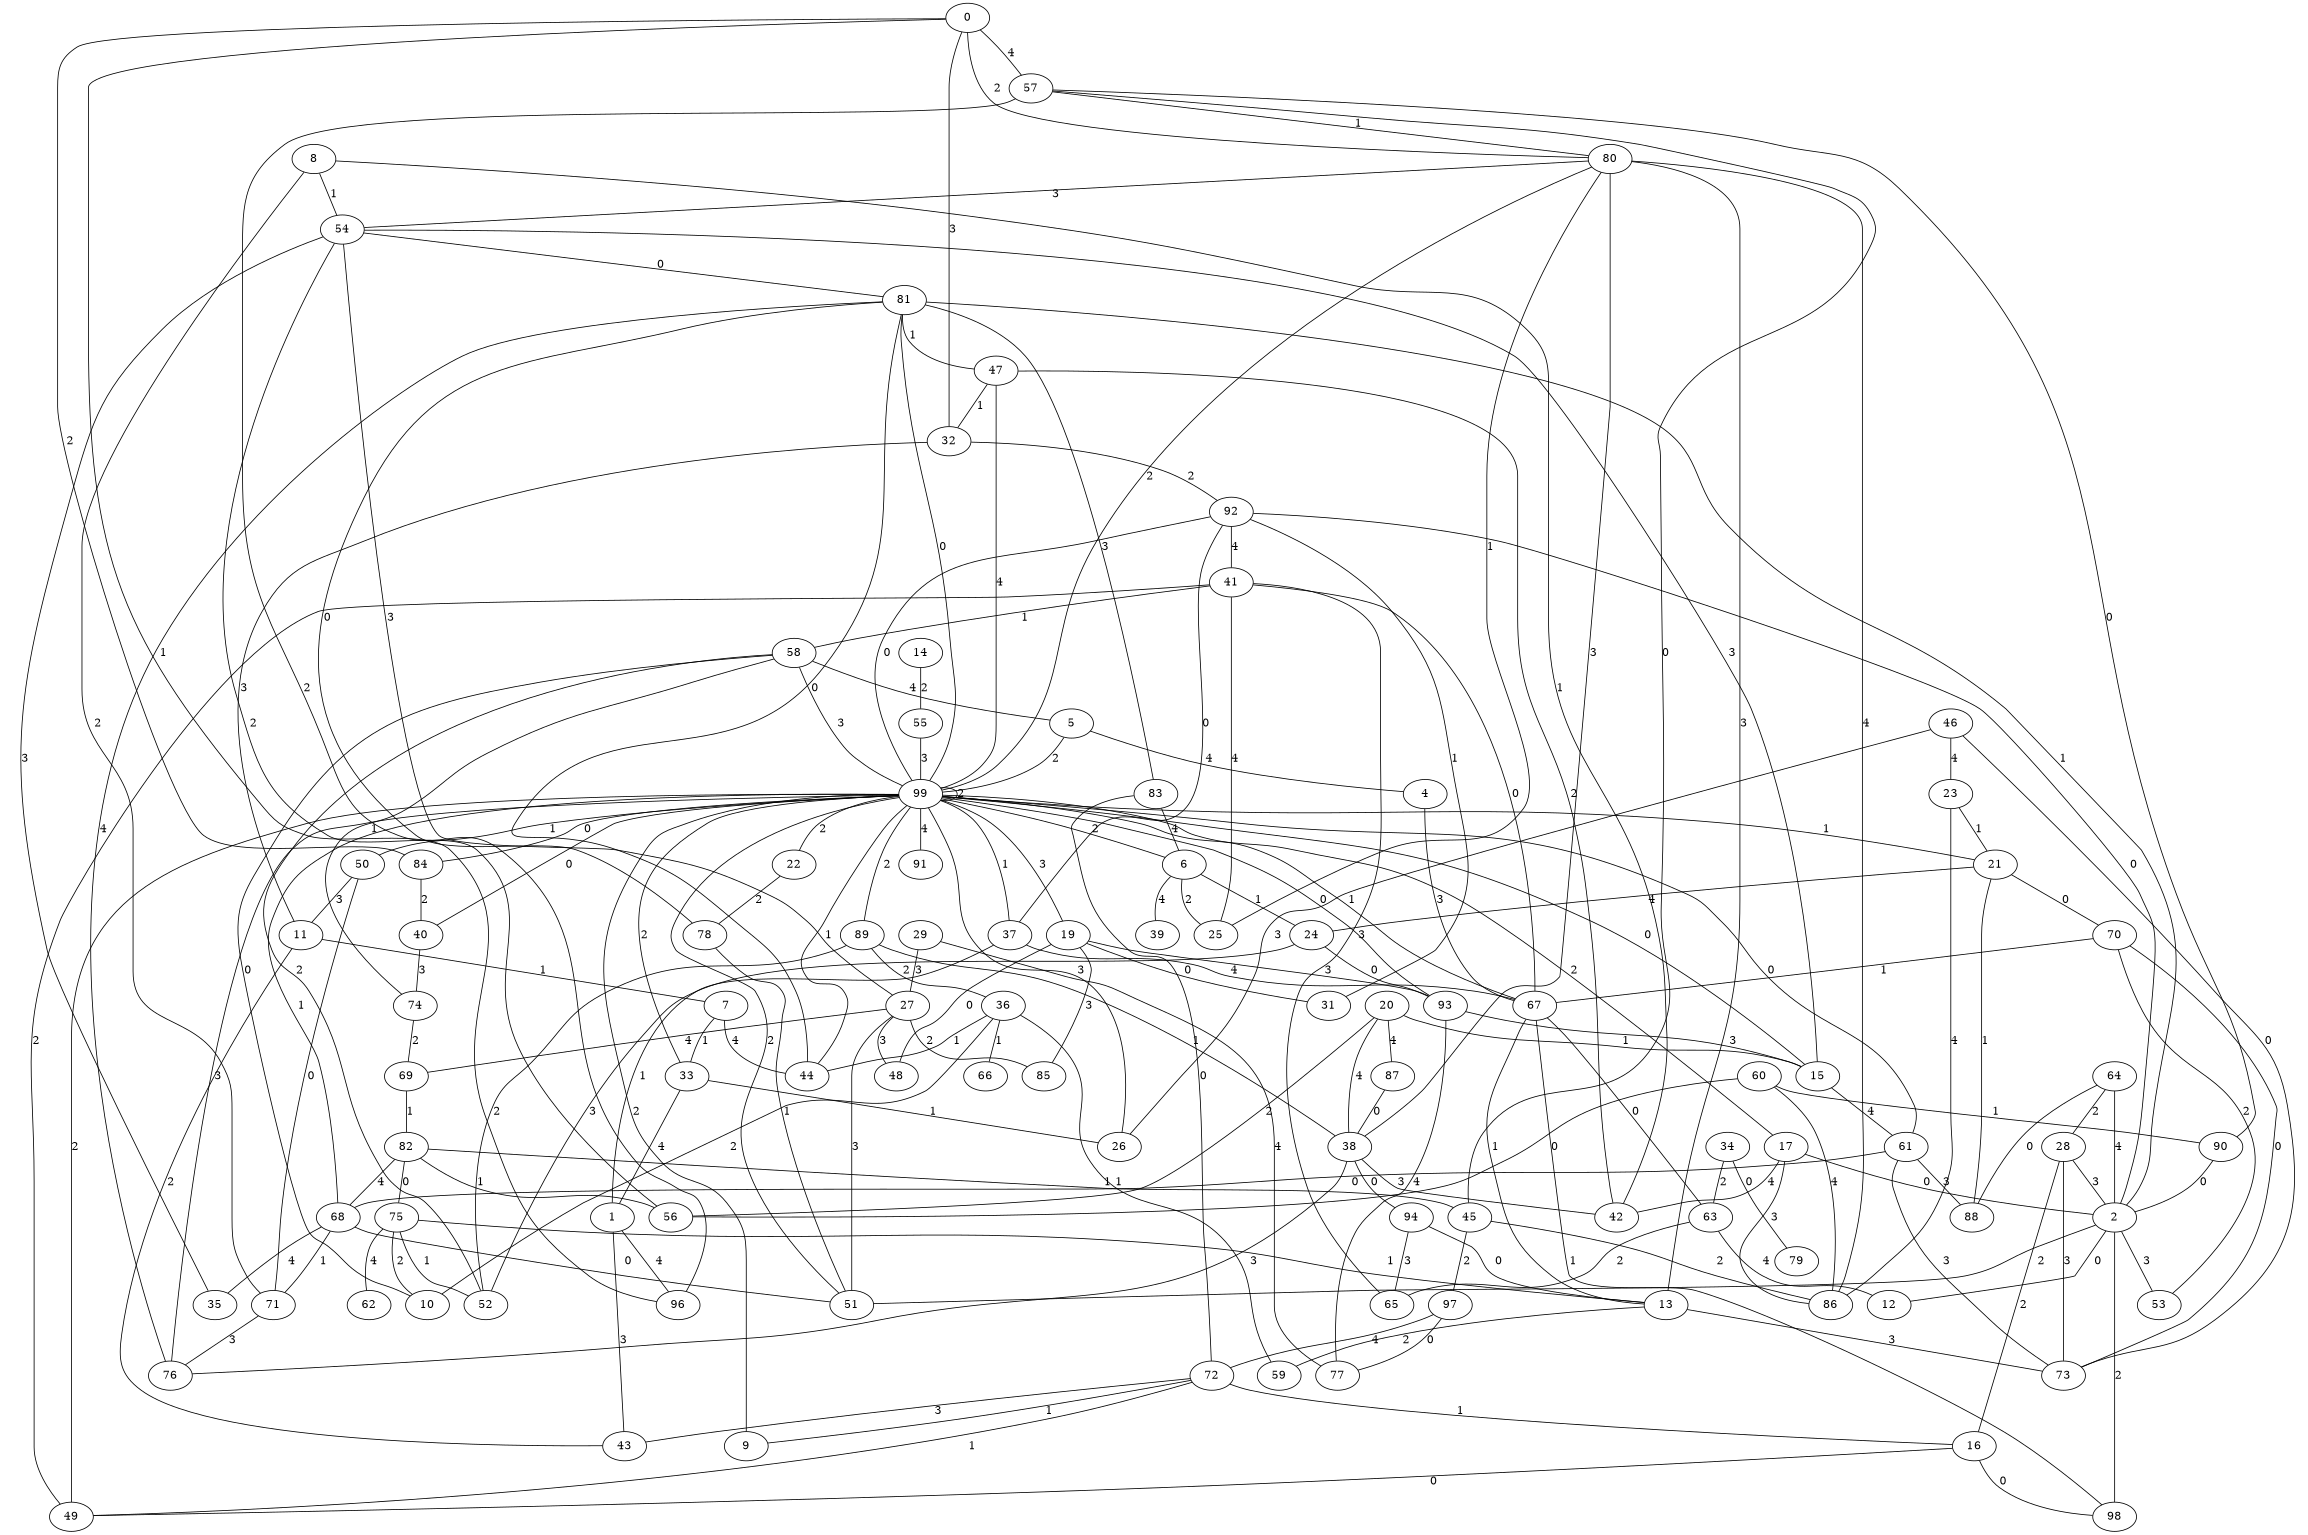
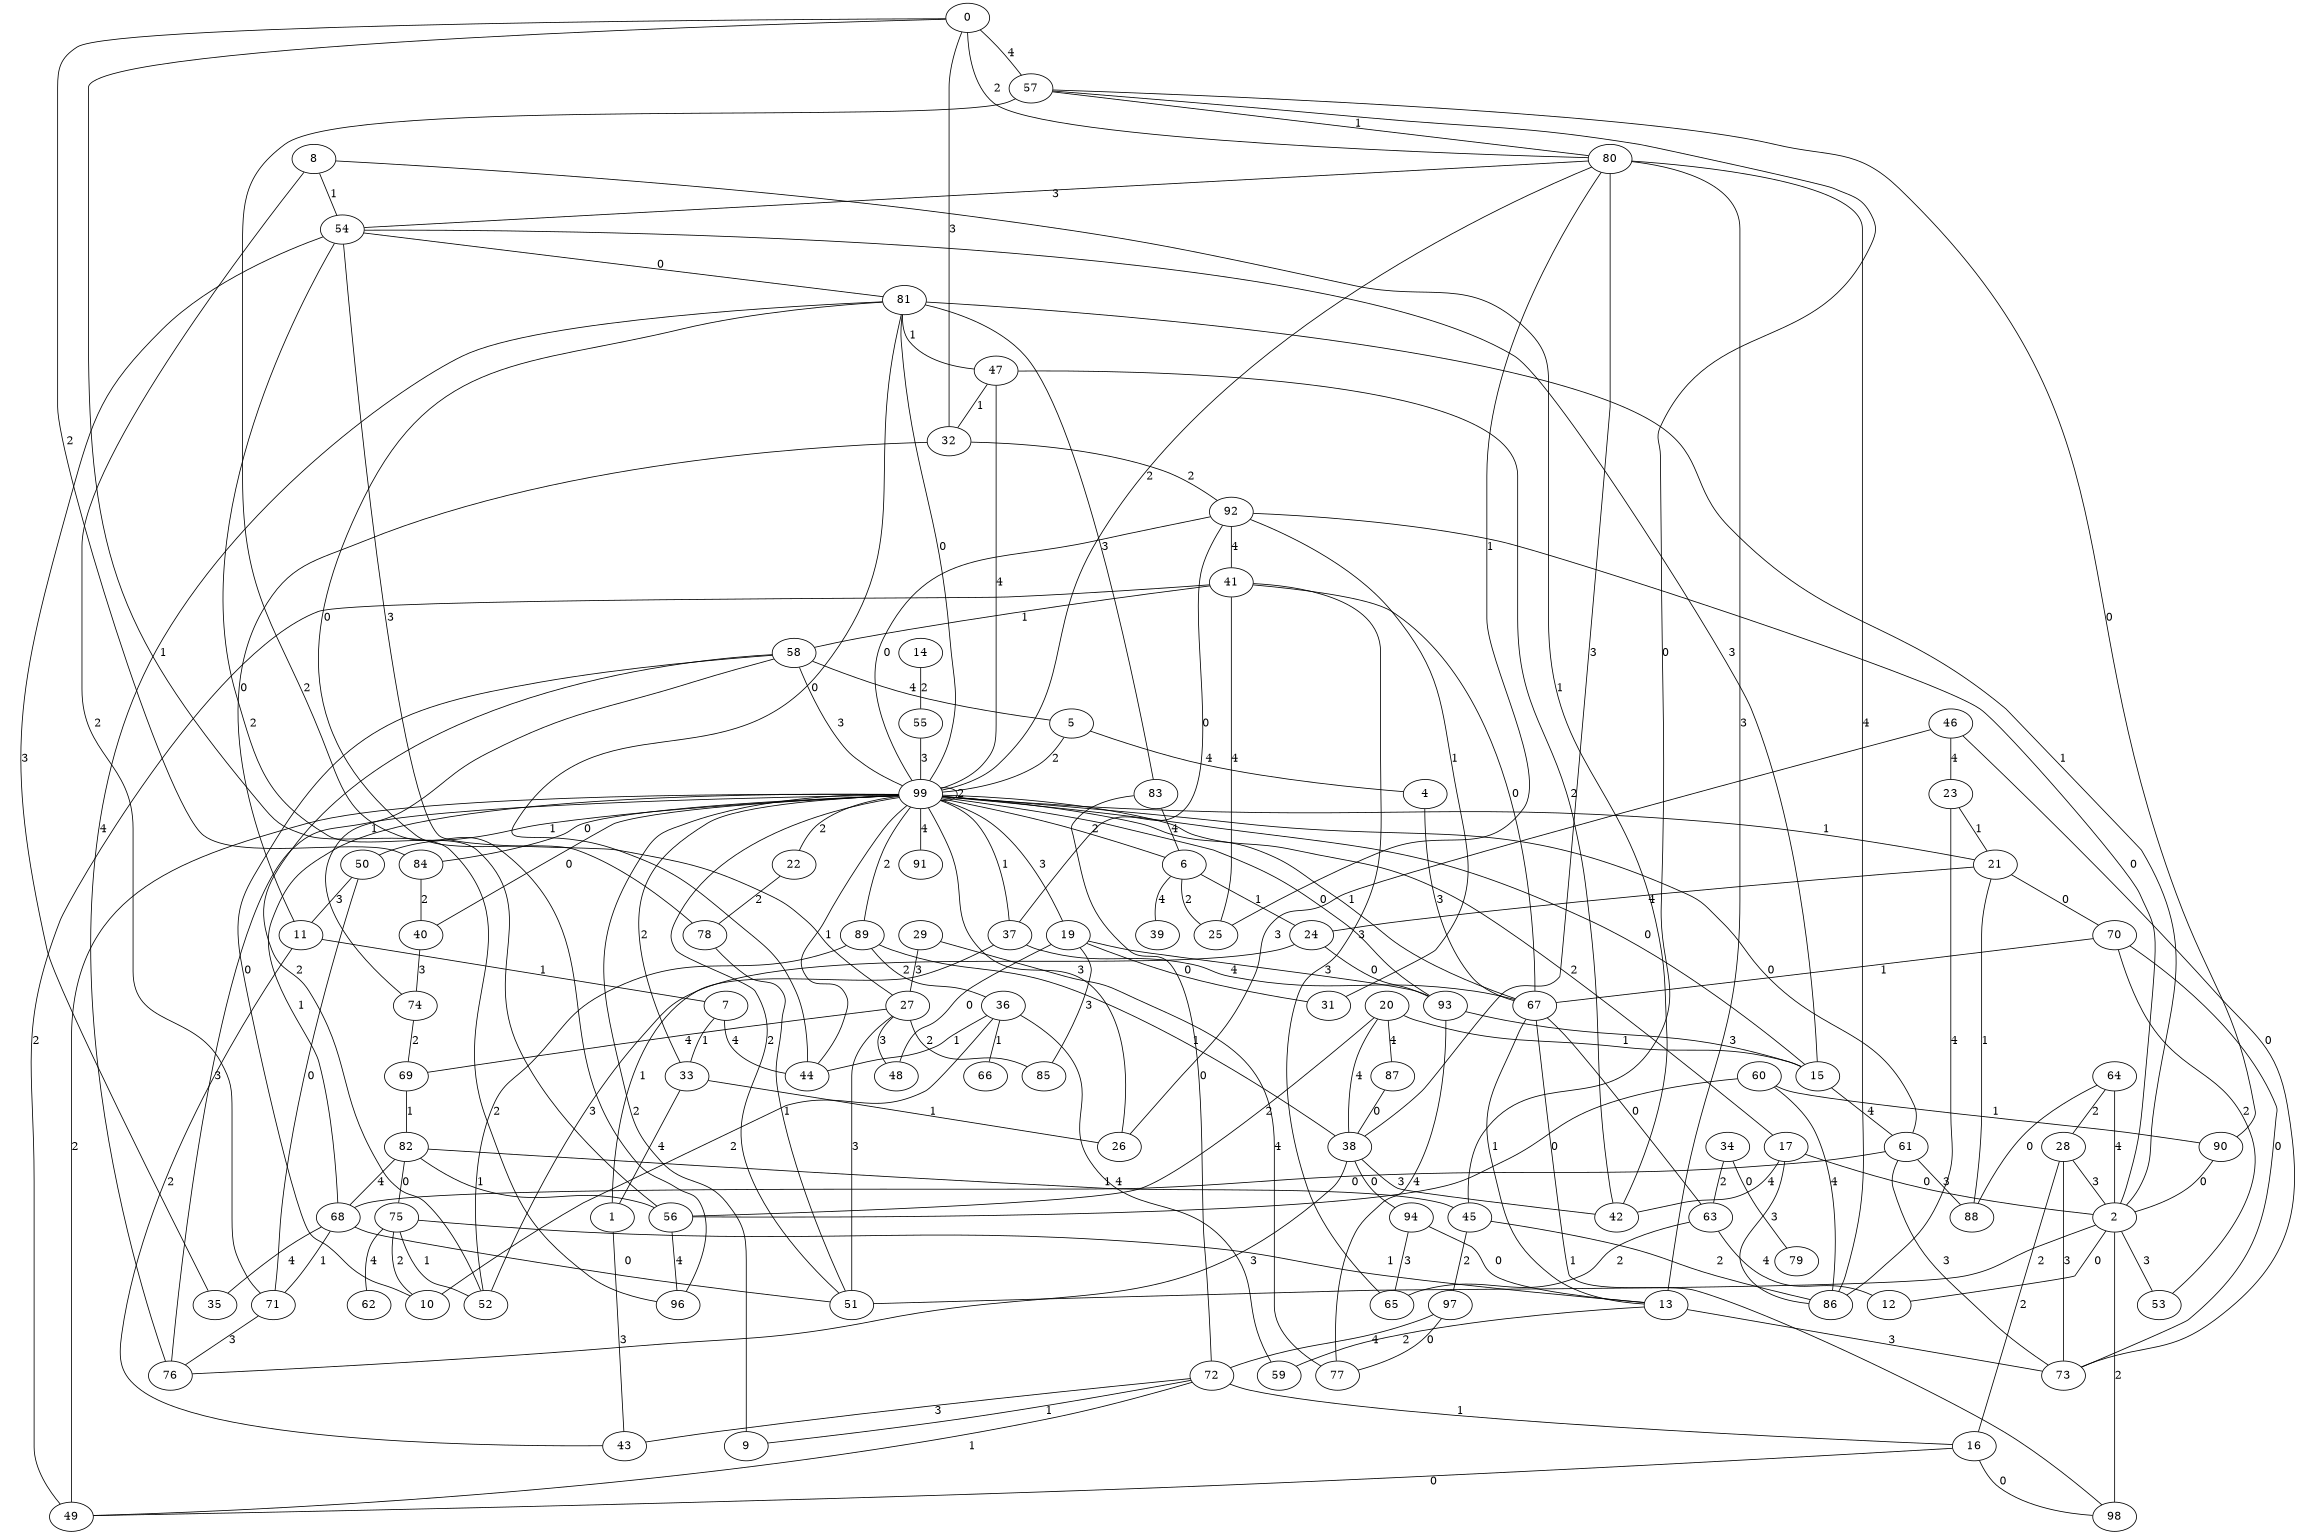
(244, 688) -> (244, 688)
(1119, 1182) -> (1119, 1182)
(645, 1261) -> (674, 1261)
